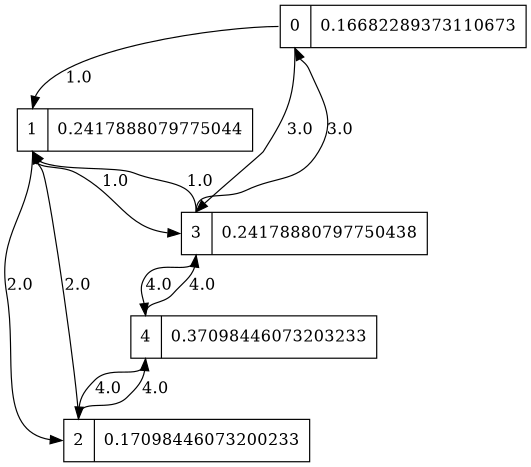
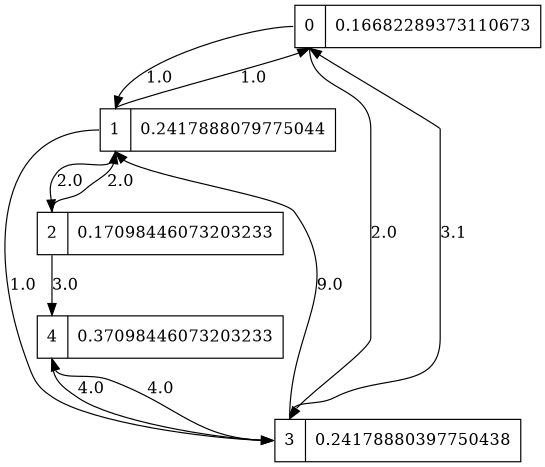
none -> (207, 80)
(300, 130) -> (384, 234)
(340, 130) -> (454, 234)
(200, 182) -> (330, 285)
(320, 233) -> (413, 440)
(107, 374) -> none
(156, 389) -> (66, 285)
(202, 440) -> (175, 233)
